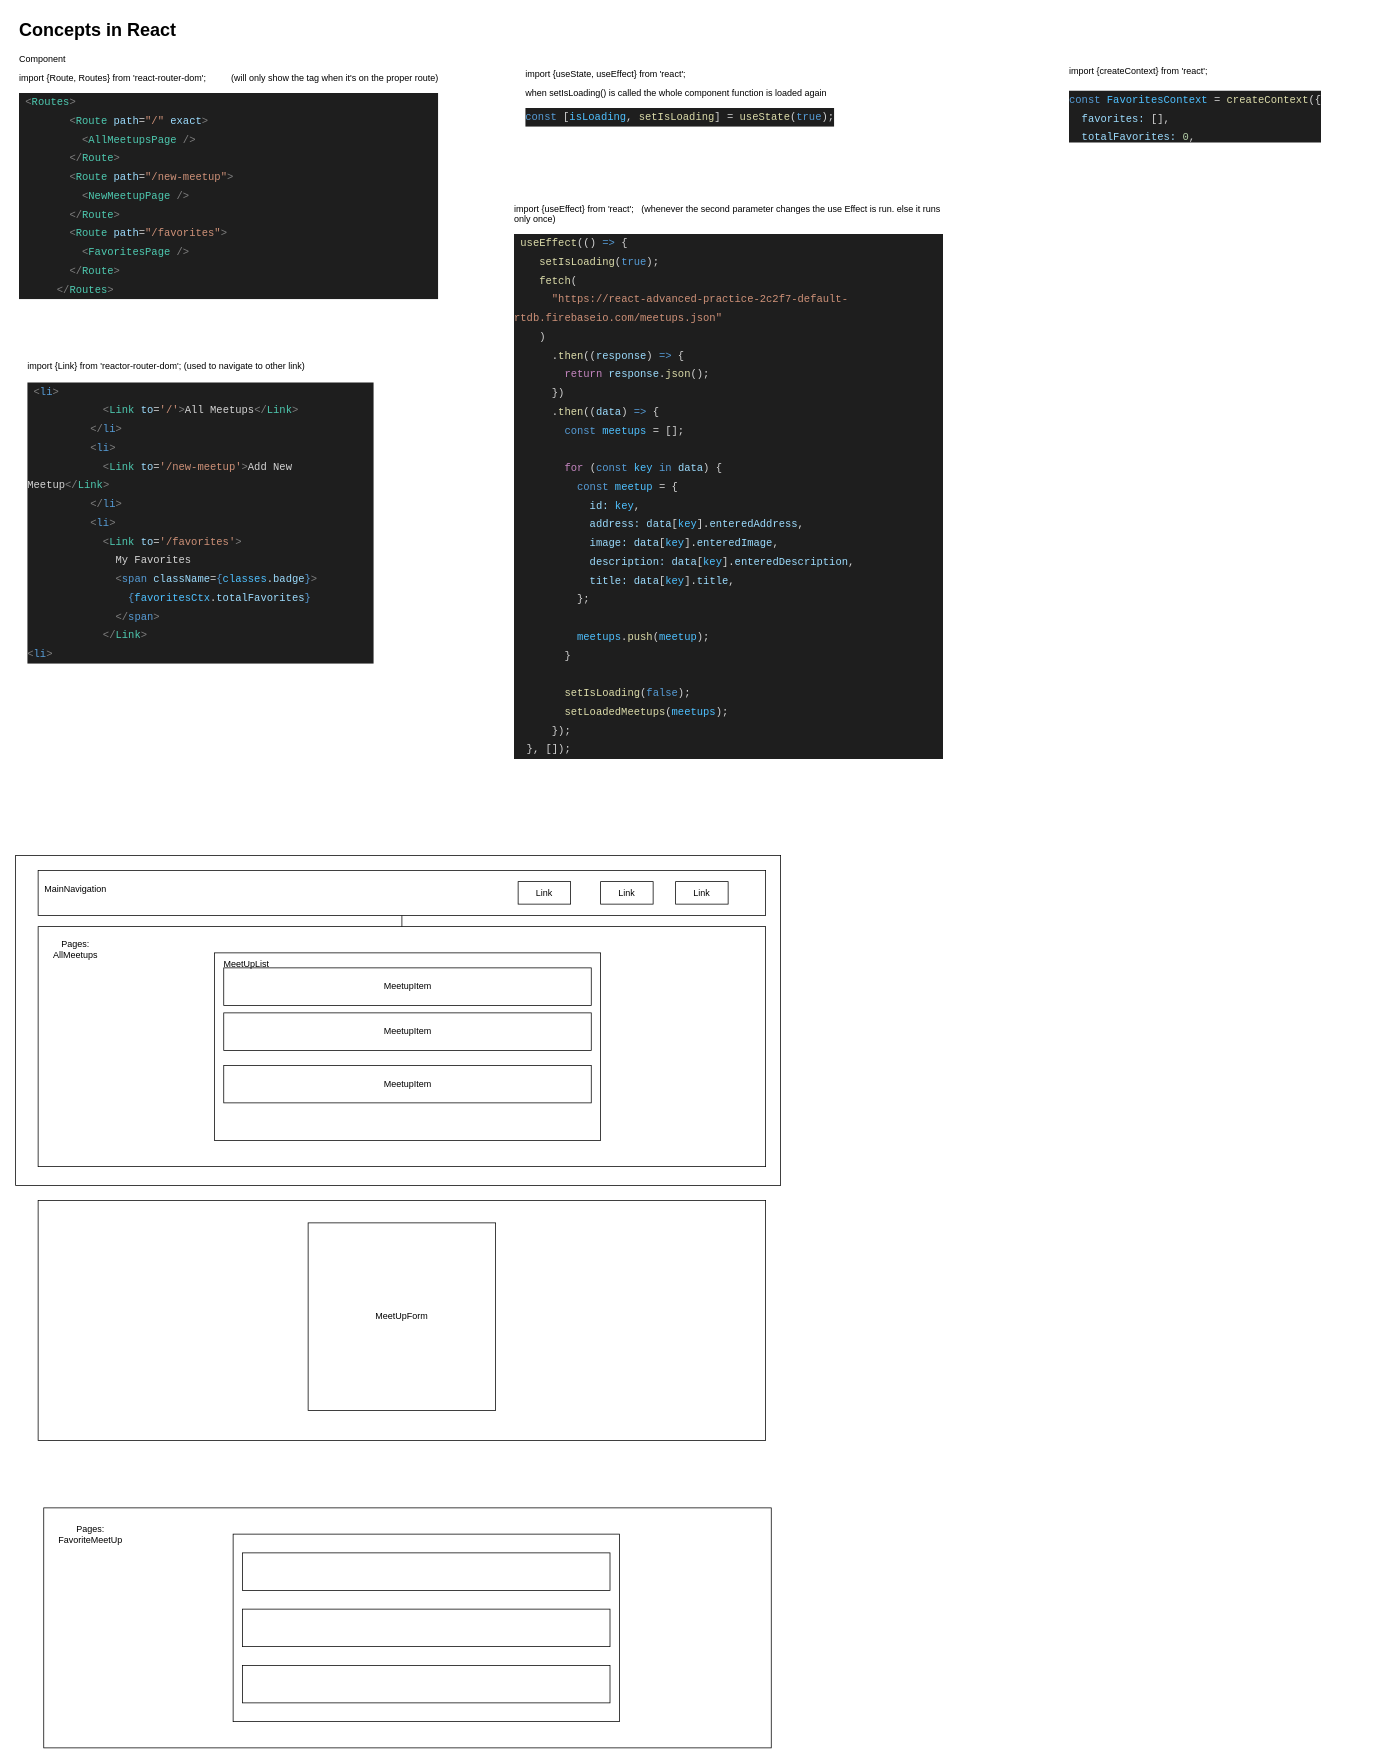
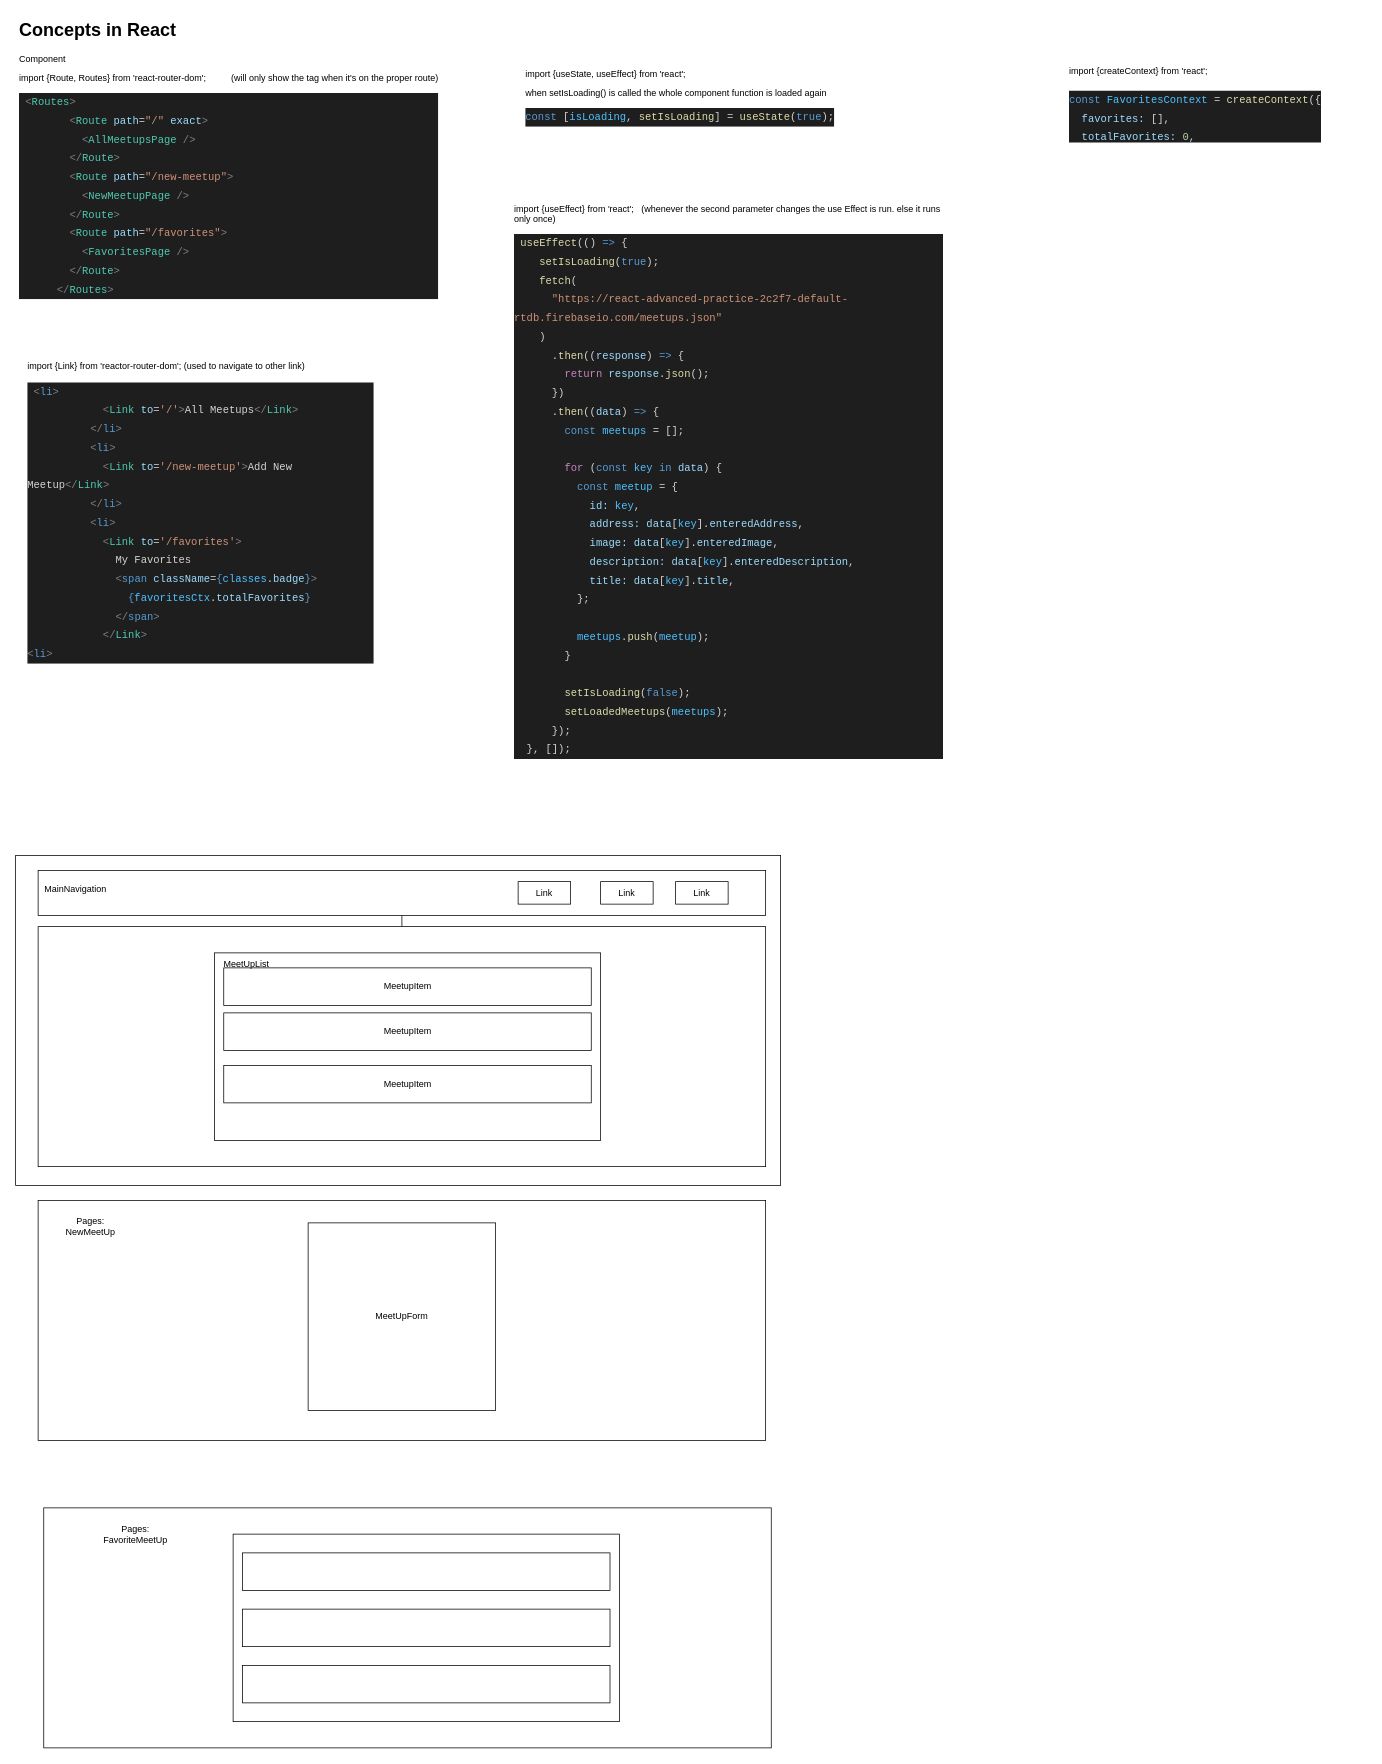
(75, 949) -> none
none -> (90, 1227)
(90, 1534) -> (135, 1534)
